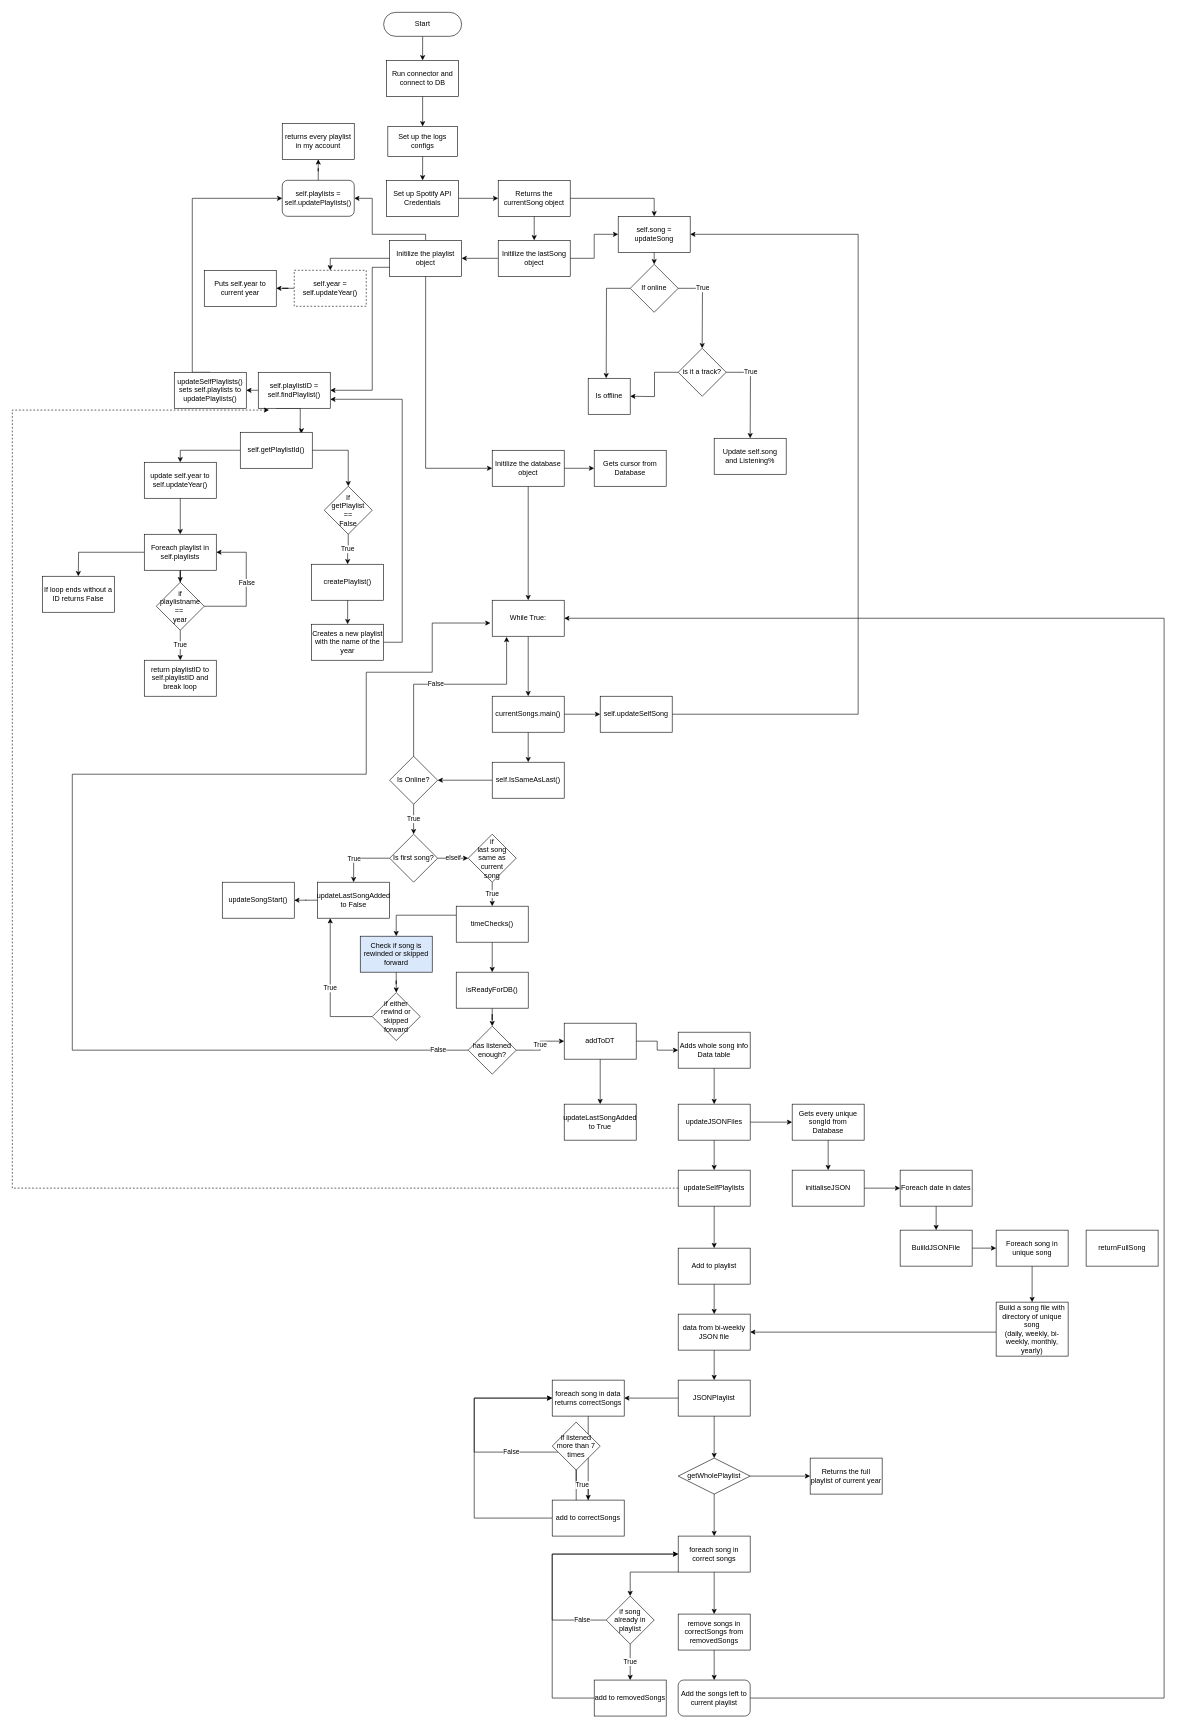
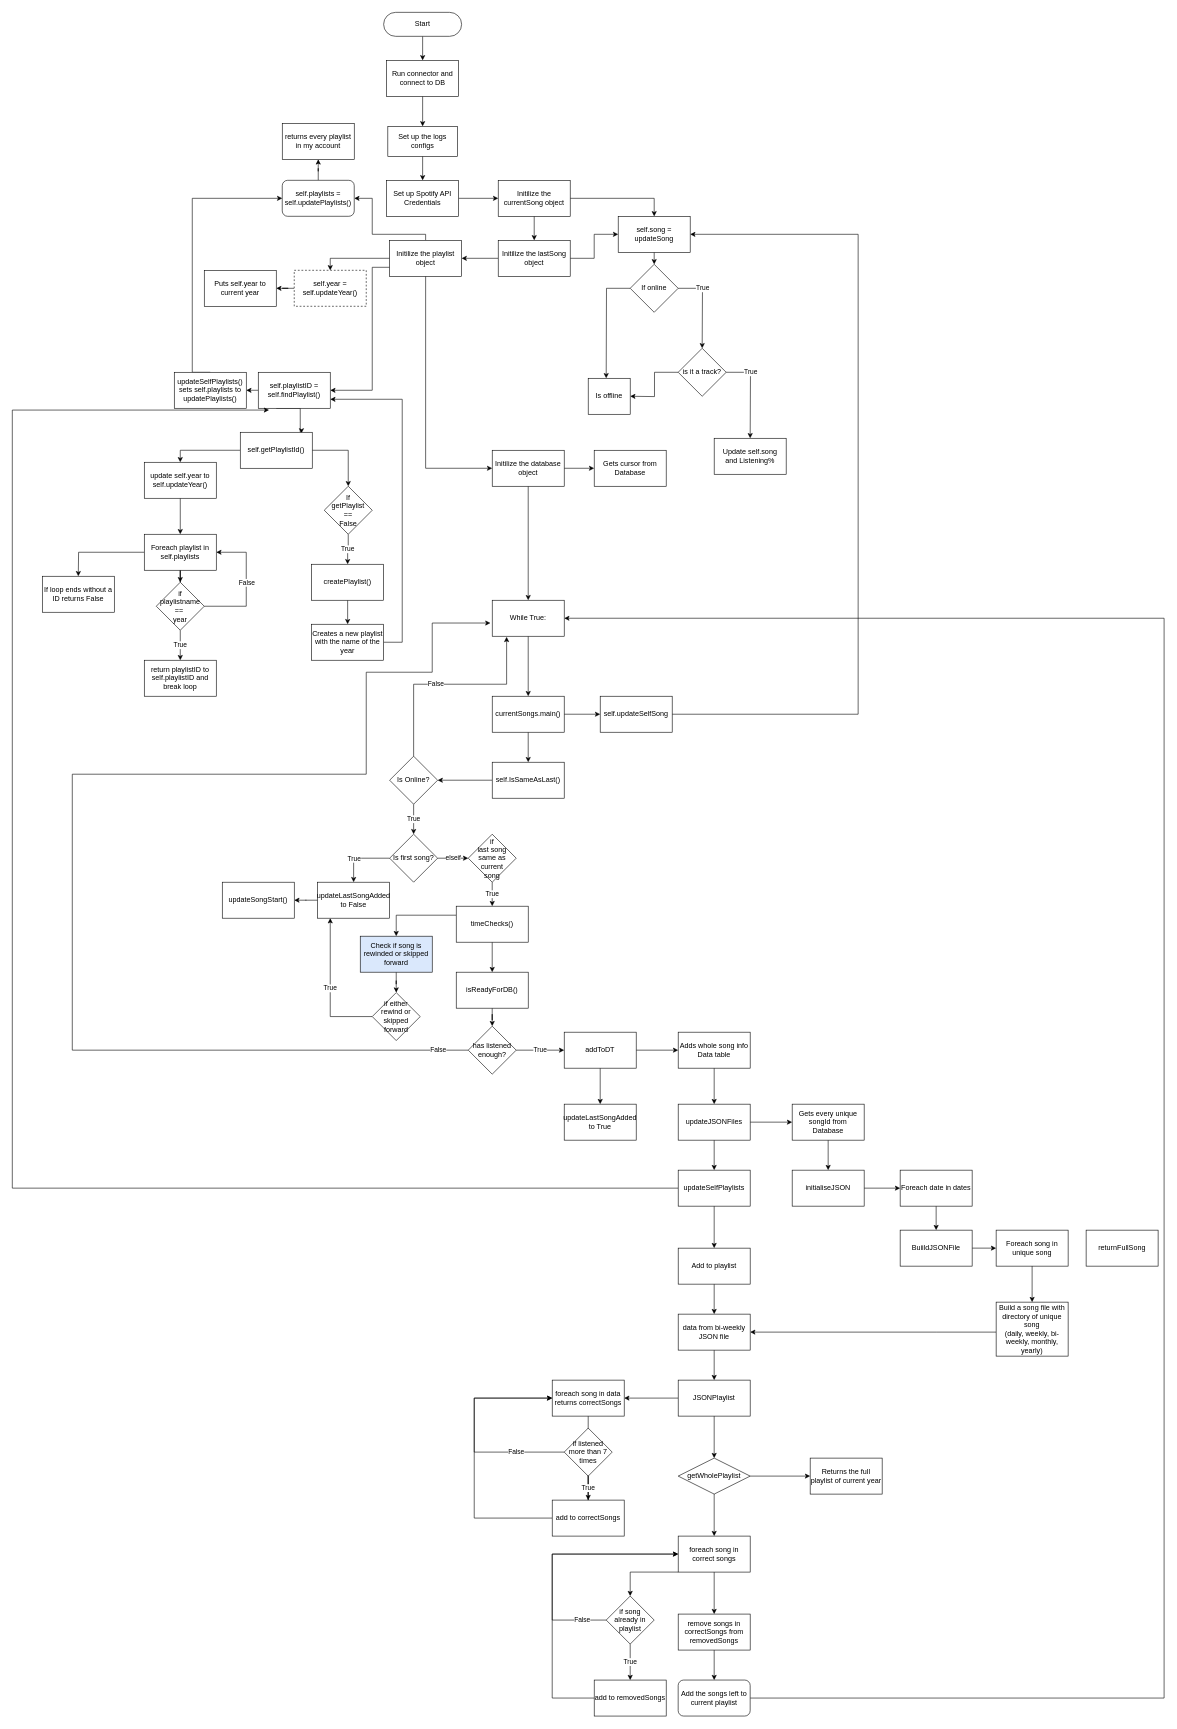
(534, 198) -> (534, 198)
(12, 1006) -> (12, 1006)
(600, 1041) -> (600, 1050)
(576, 1446) -> (588, 1452)
